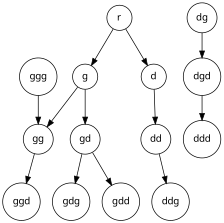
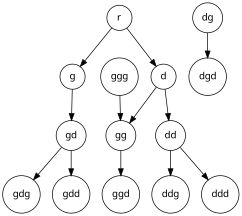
(65, 104) -> (145, 102)
(202, 104) -> (192, 161)
